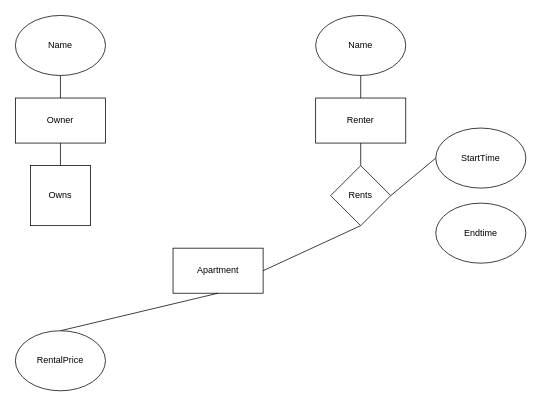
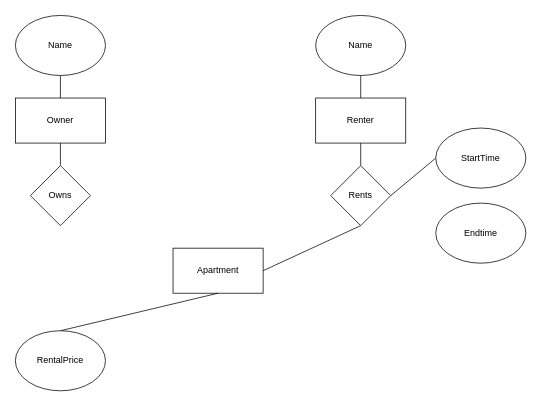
(60, 195) -> (60, 195)
